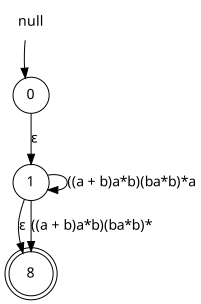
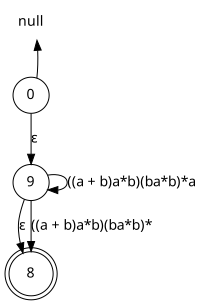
(24, 54) -> (38, 64)
(31, 183) -> (31, 183)
